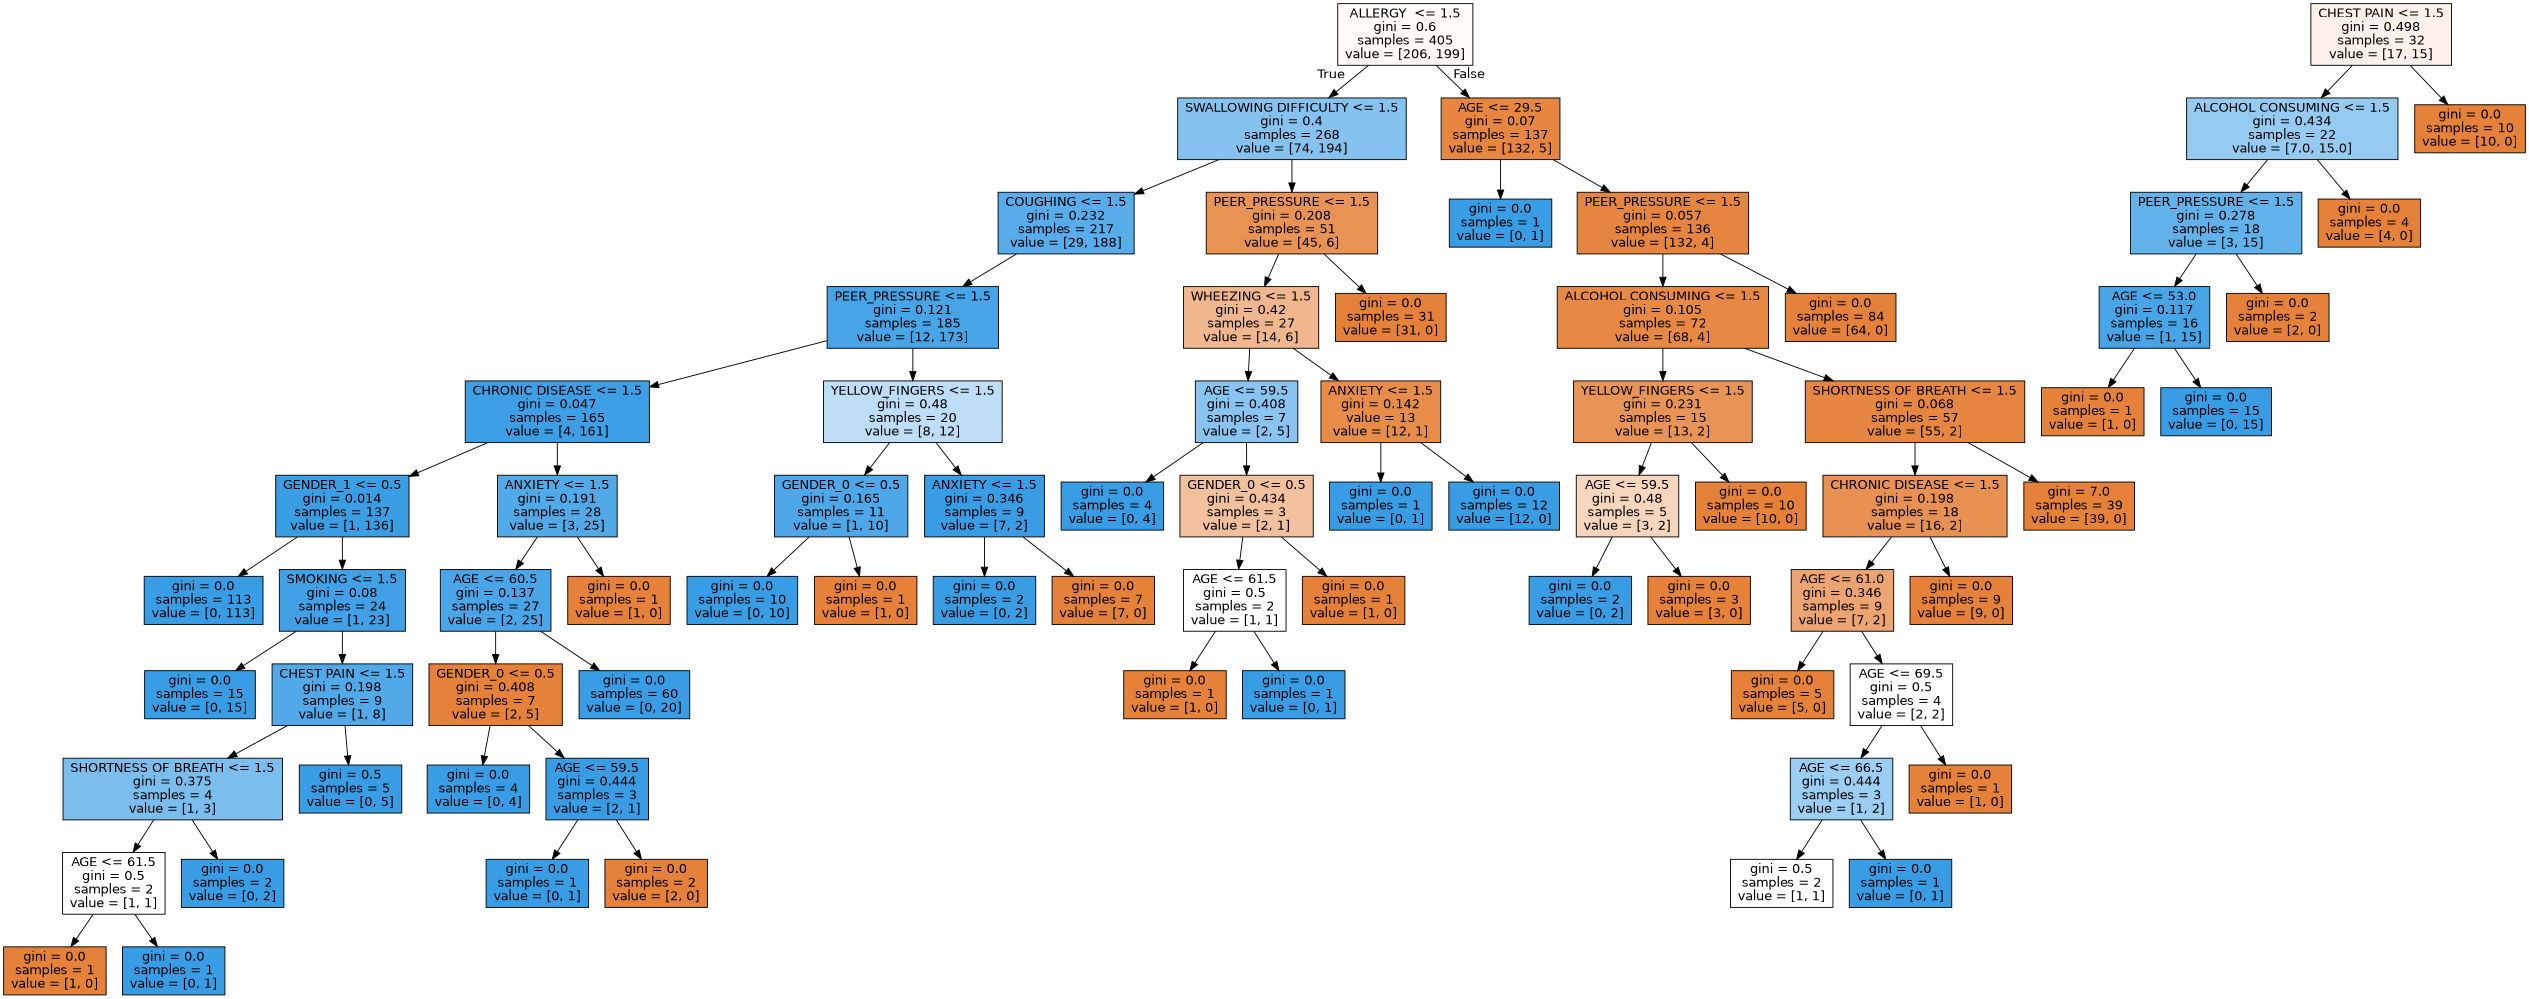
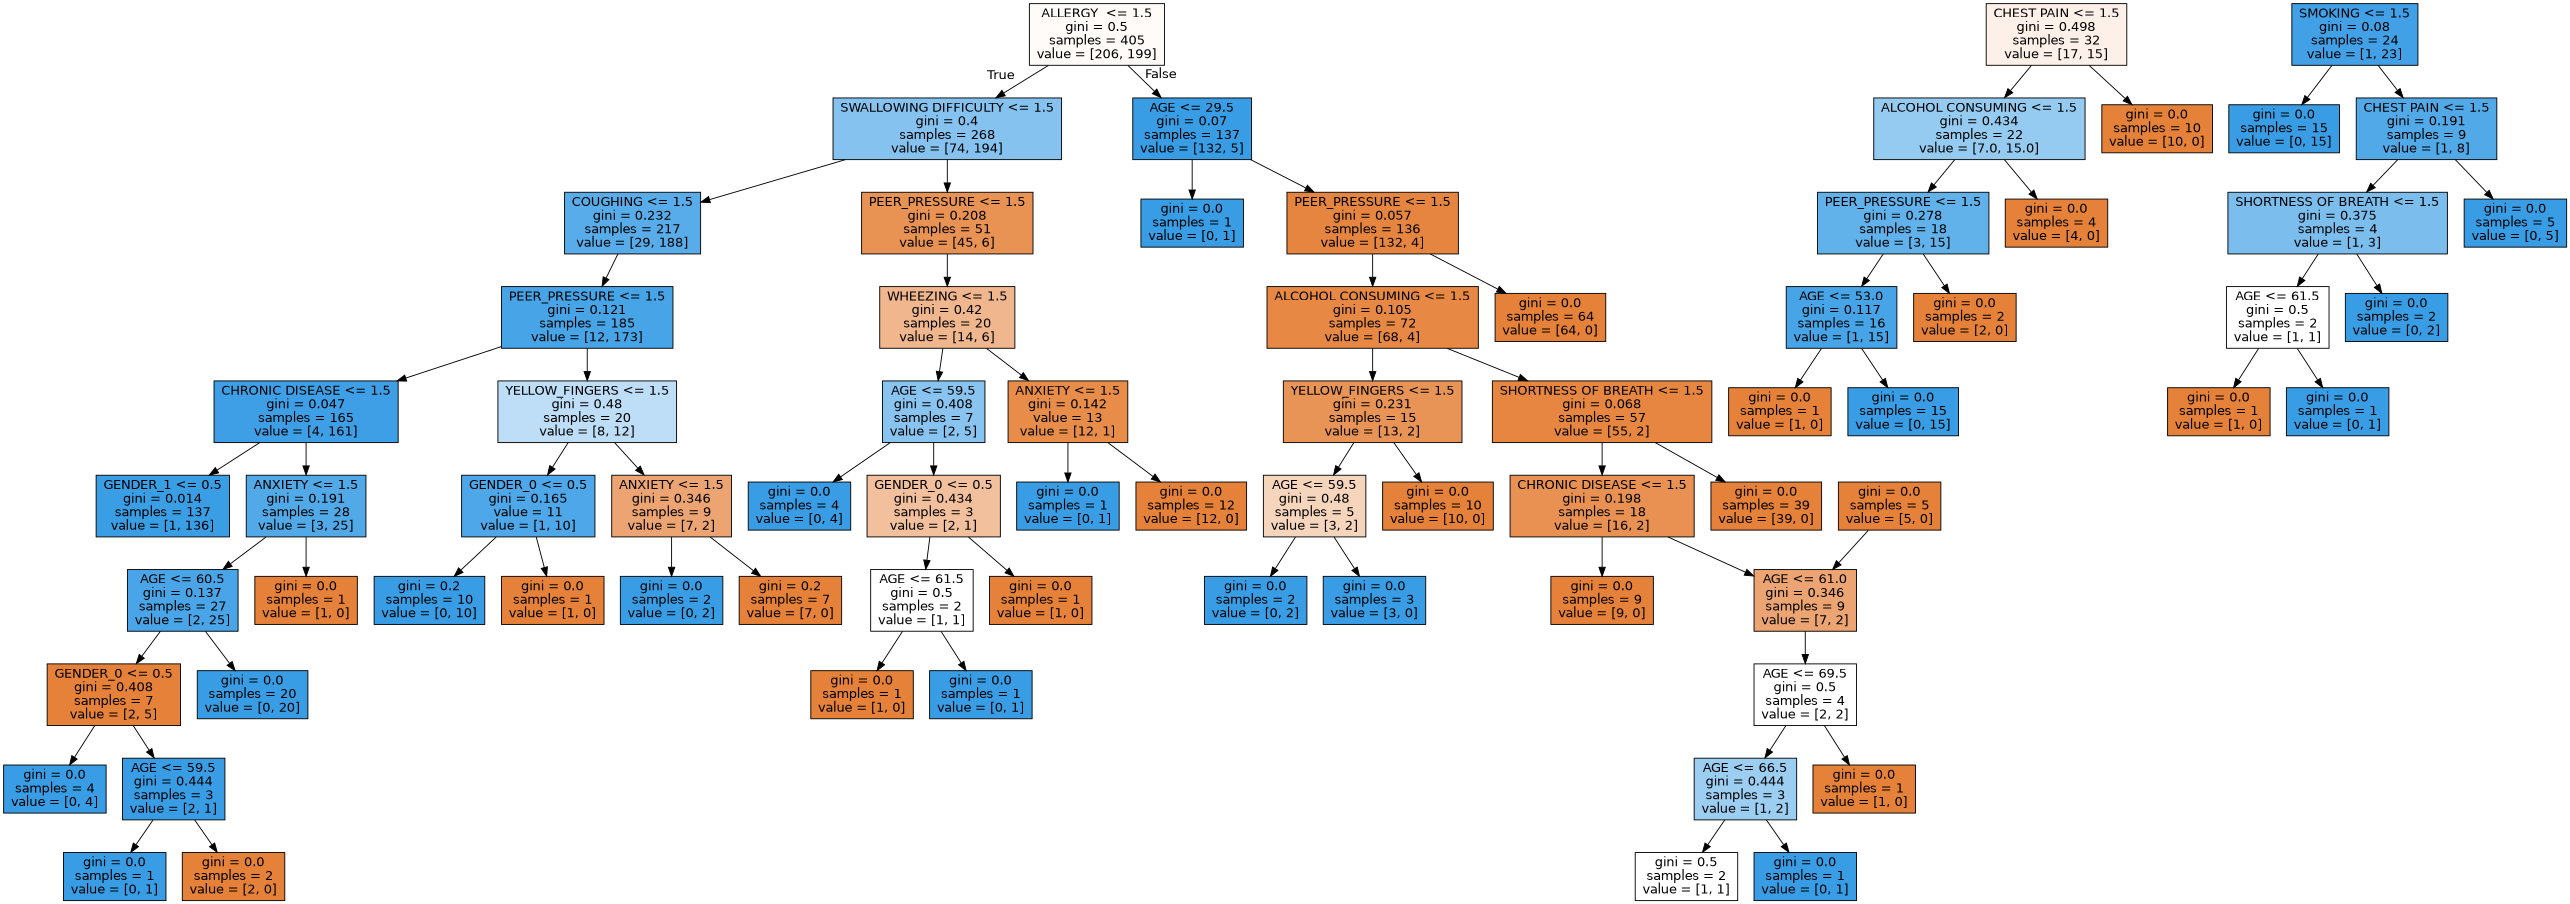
(1405, 34) -> (1097, 34)
(1501, 129) -> (1192, 129)
(1251, 317) -> (947, 317)
(1391, 317) -> none
(1841, 317) -> (1550, 317)
(841, 506) -> (528, 506)
(984, 506) -> (672, 506)
(1504, 506) -> (1191, 506)
(2079, 506) -> (1766, 506)
(342, 549) -> none
(204, 600) -> none
(742, 600) -> (429, 600)
(1103, 600) -> (790, 600)
(1699, 600) -> (1374, 600)
(1813, 647) -> (1854, 546)
(342, 695) -> (2427, 129)
(634, 695) -> (253, 695)
(351, 789) -> (2515, 223)
